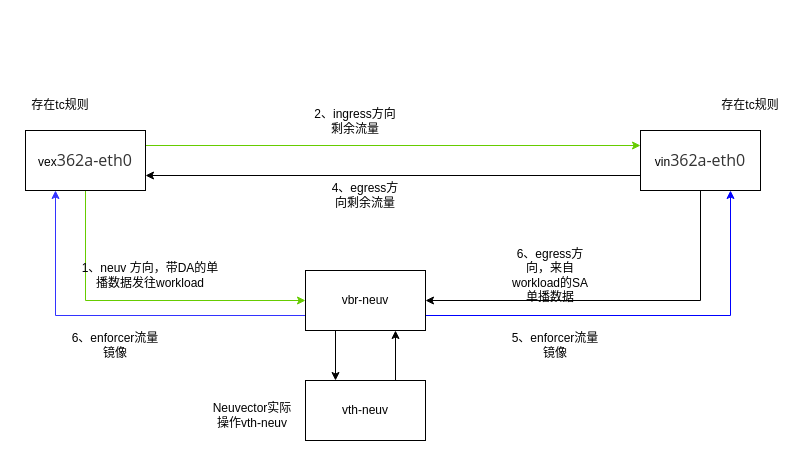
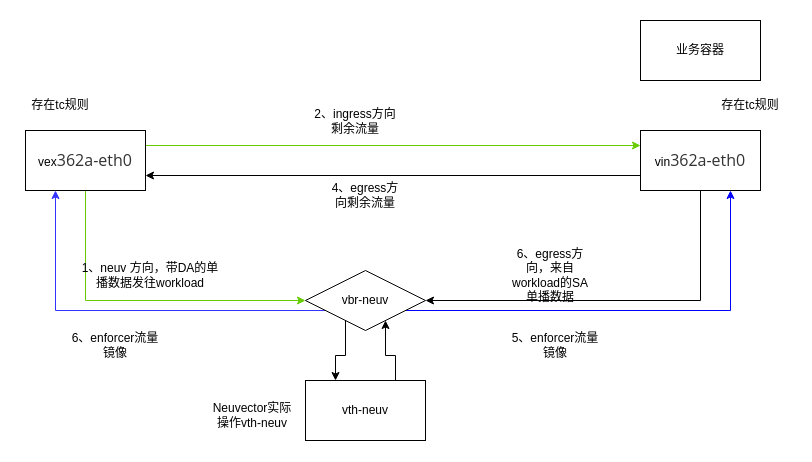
none -> (701, 51)
(366, 301) -> (366, 301)
